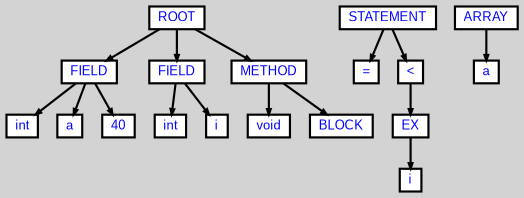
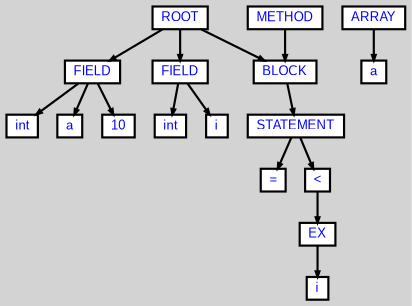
(221, 44) -> (230, 44)
none -> (290, 96)
(118, 126) -> (118, 126)
(269, 126) -> none
